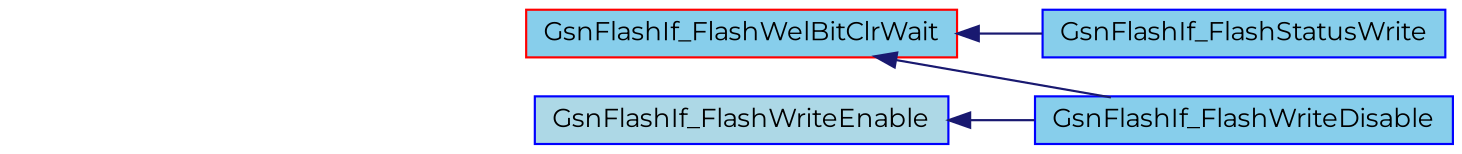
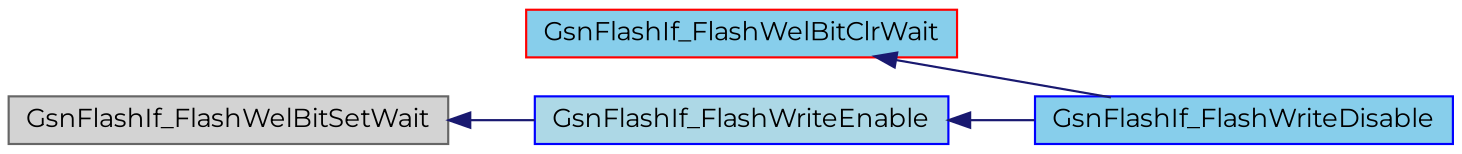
(1244, 34) -> none
none -> (228, 120)
